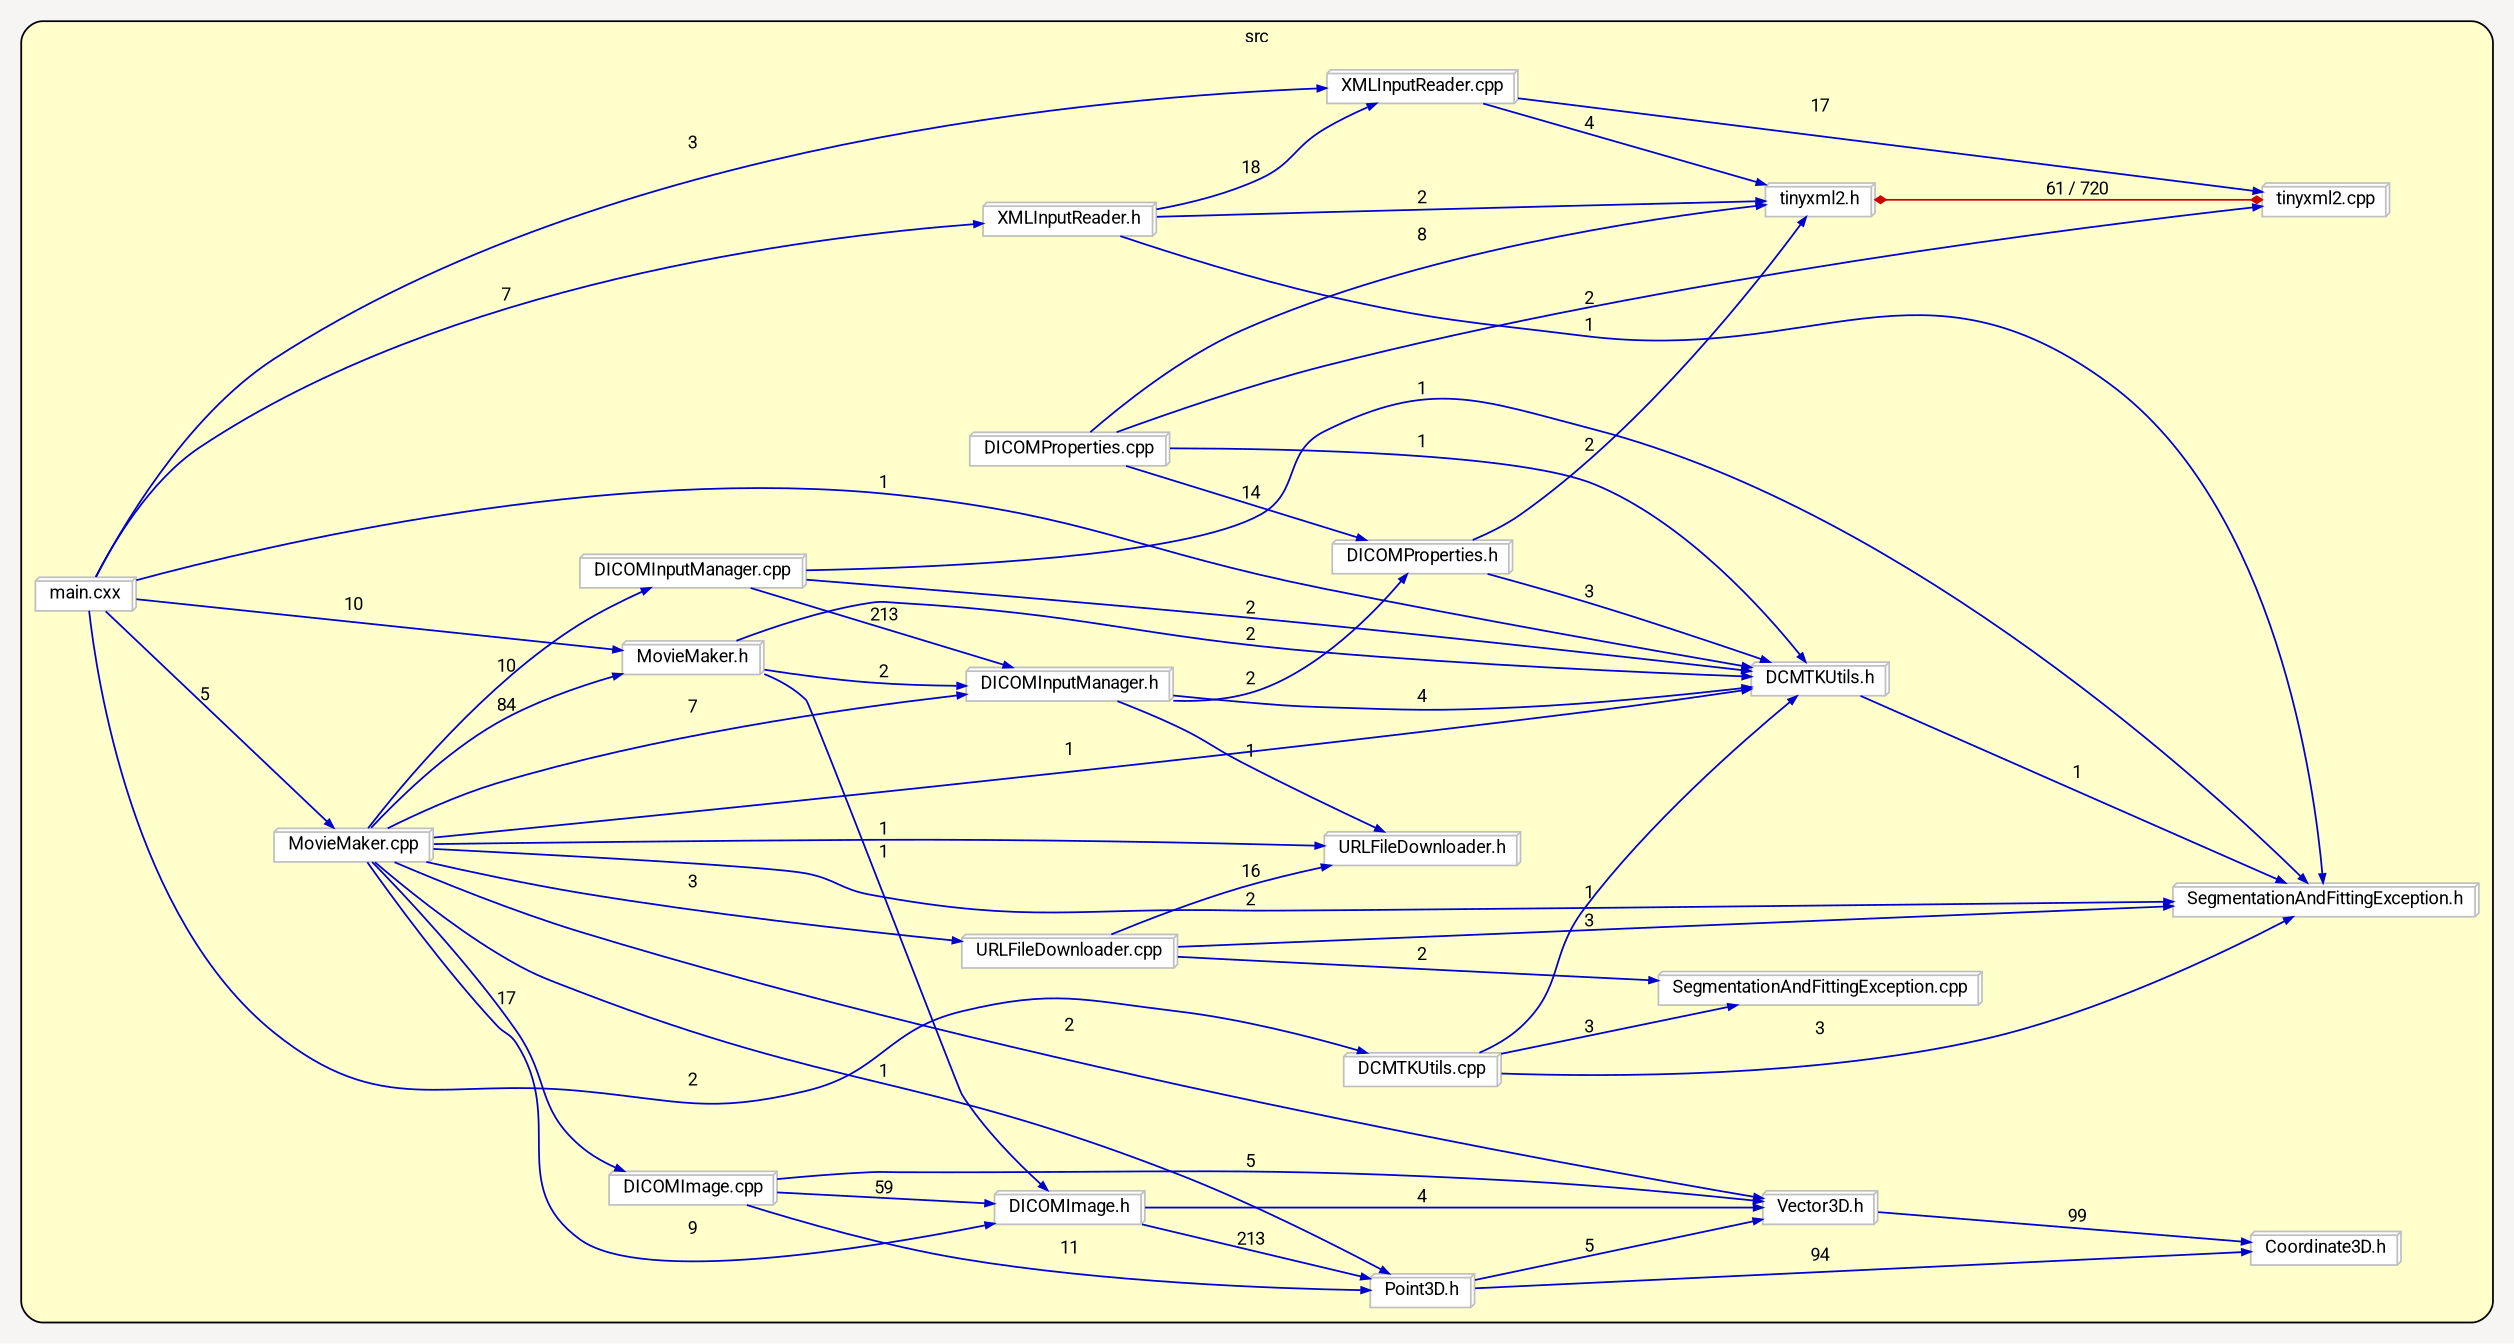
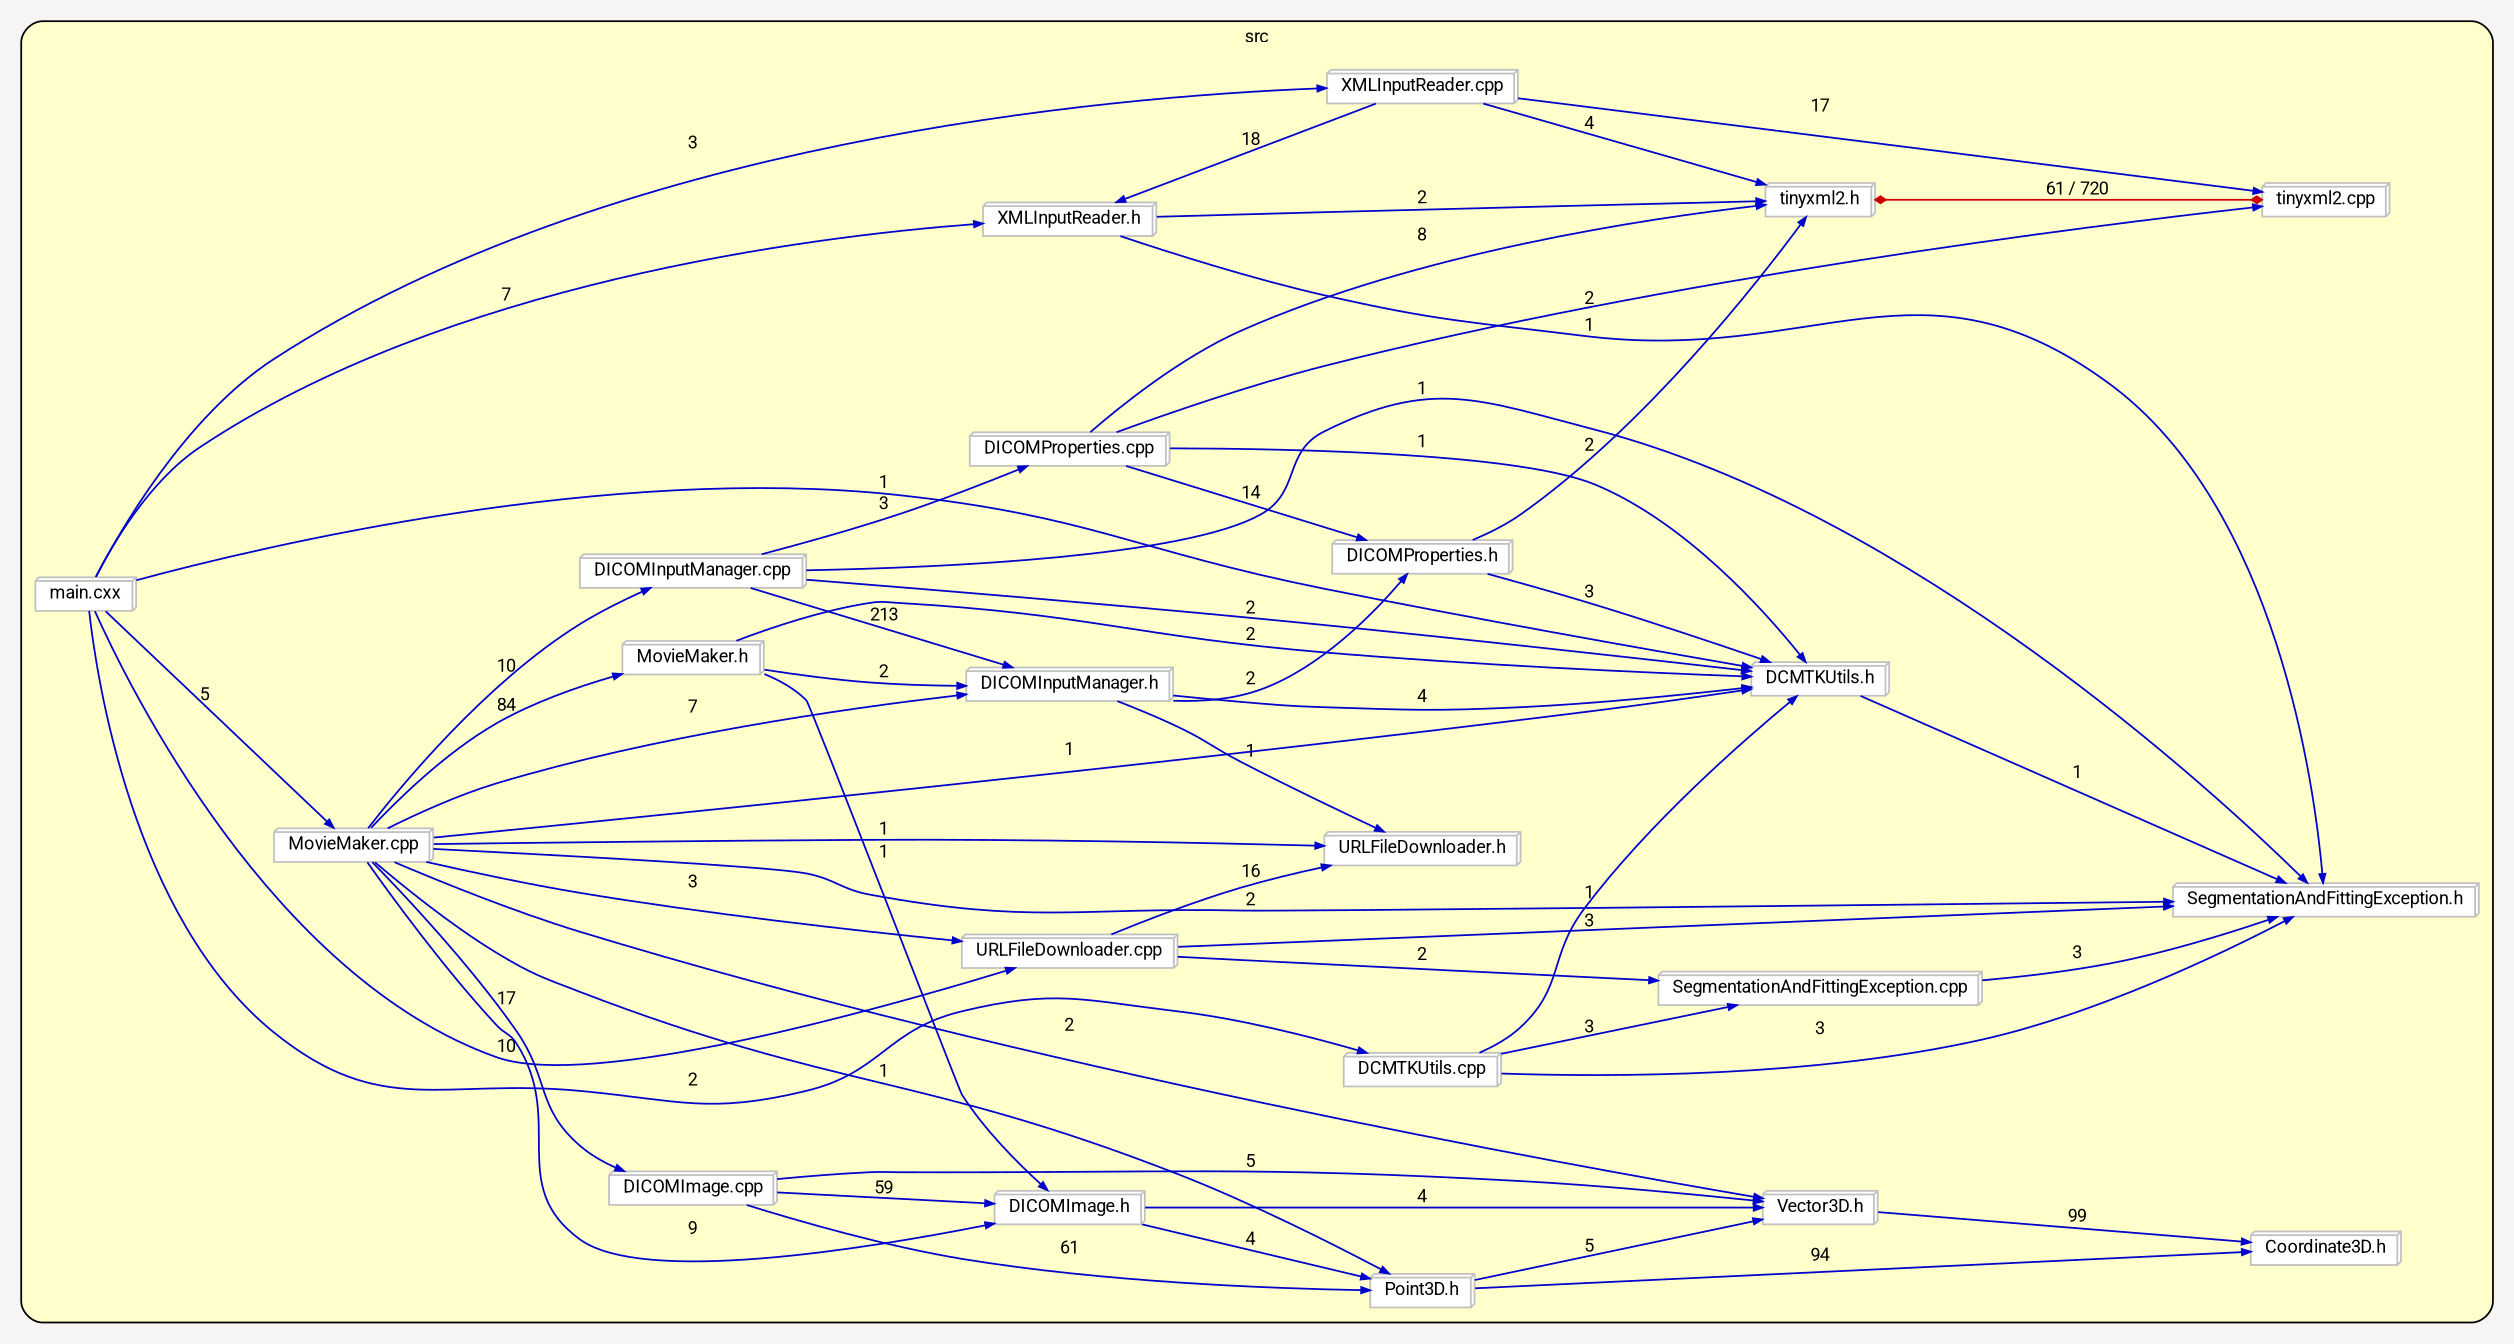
(1270, 174) -> (1251, 151)
none -> (892, 517)
(375, 624) -> (454, 1037)
none -> (2127, 960)
(1251, 1240) -> (1251, 1240)
(1070, 1249) -> (1070, 1249)
